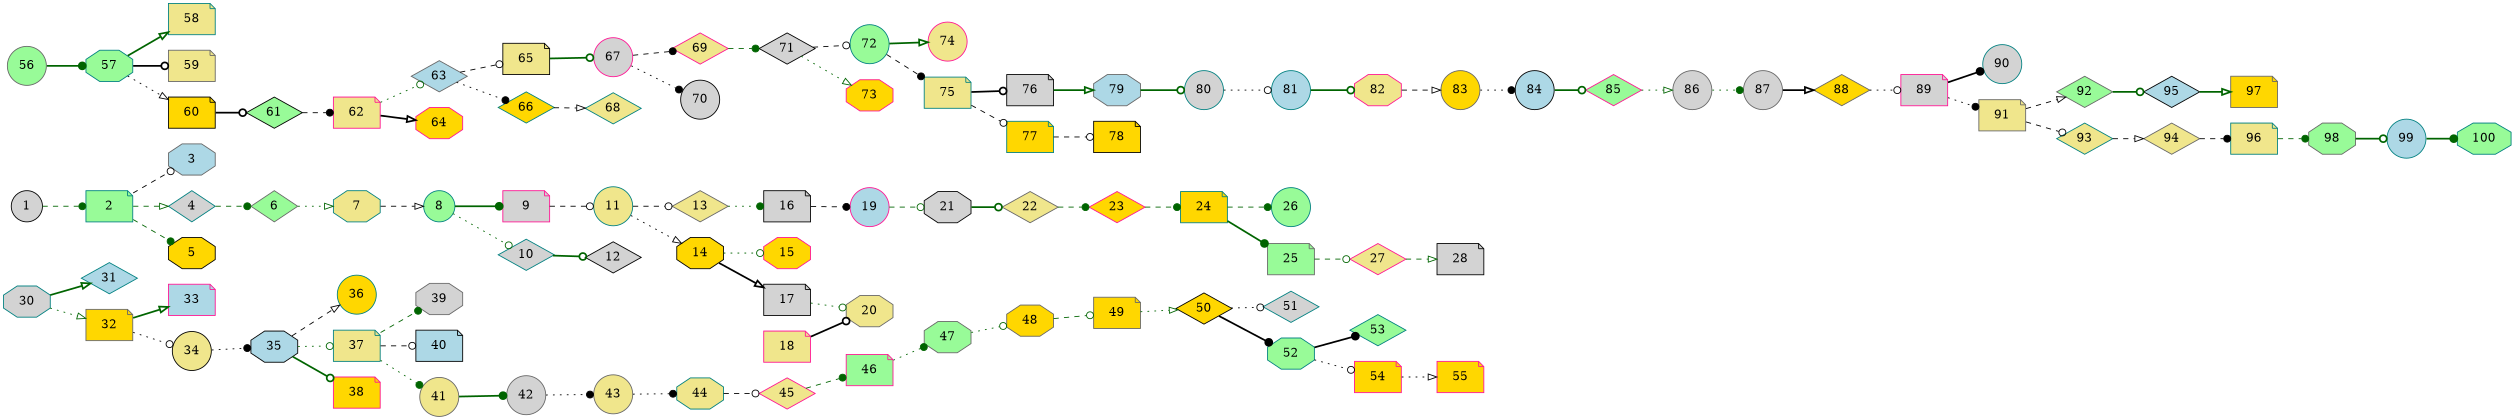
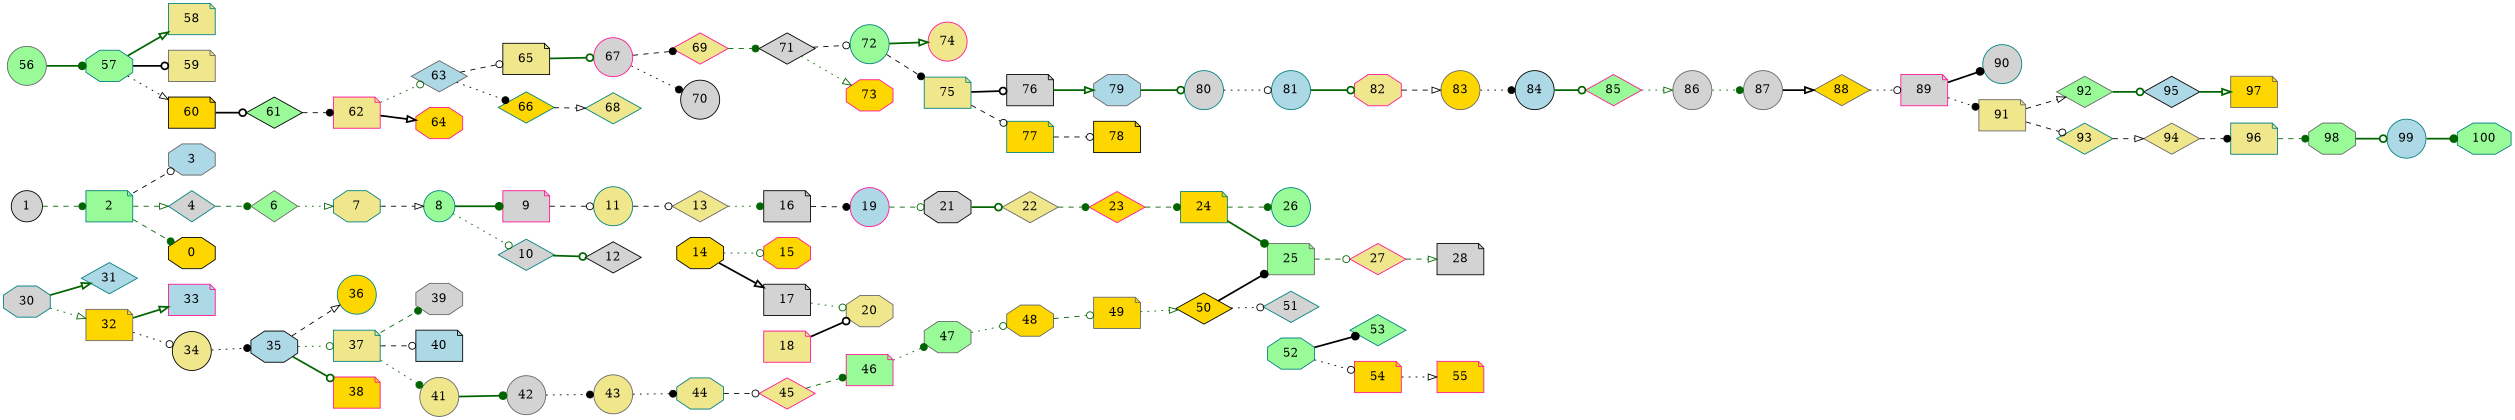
(652, 227) -> none
(192, 253) -> (192, 253)
(1242, 328) -> (1240, 288)
